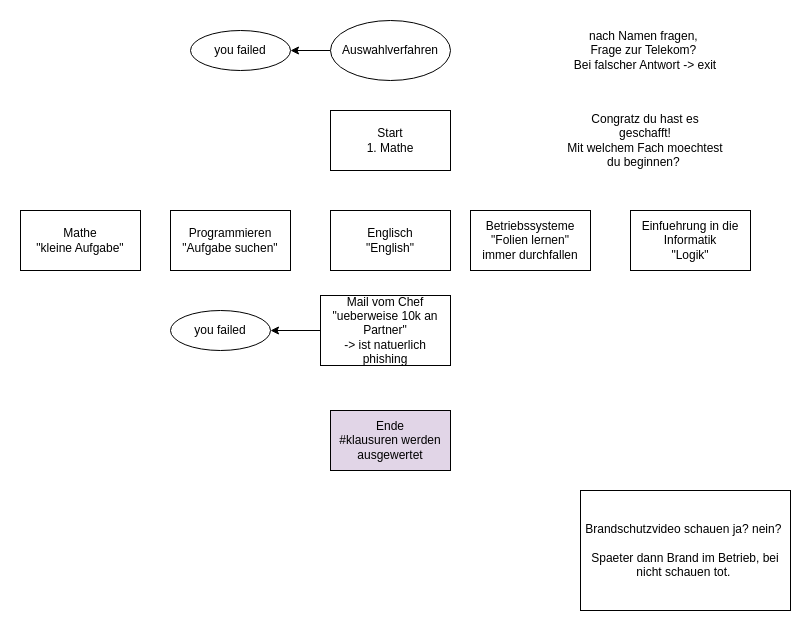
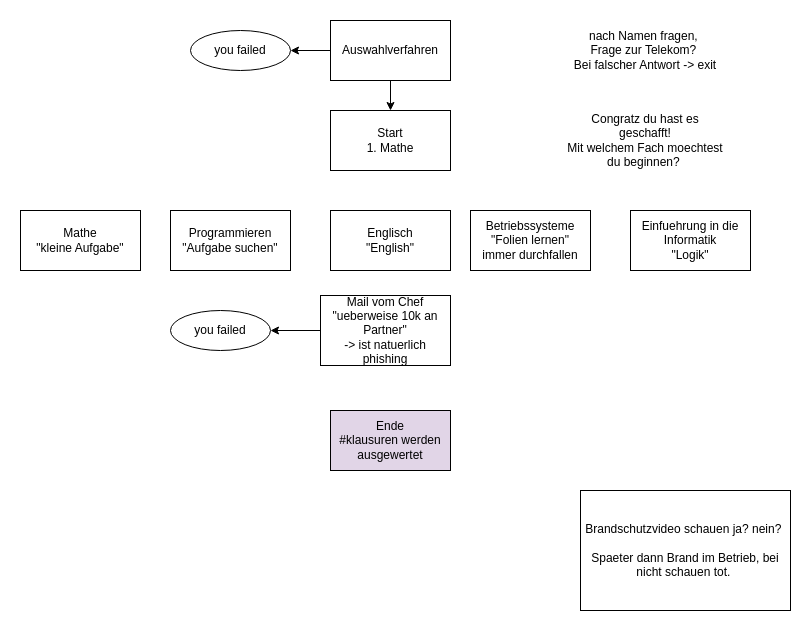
(391, 51) -> (391, 51)
none -> (391, 100)
